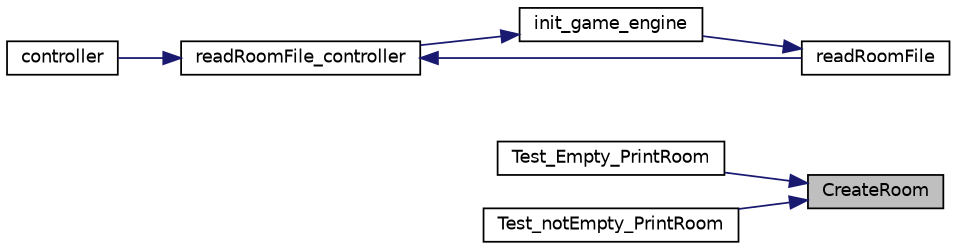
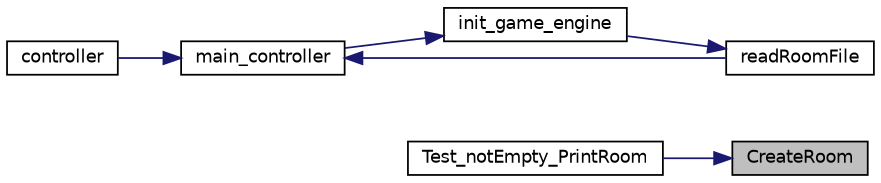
(301, 58) -> (263, 58)
(611, 158) -> none
